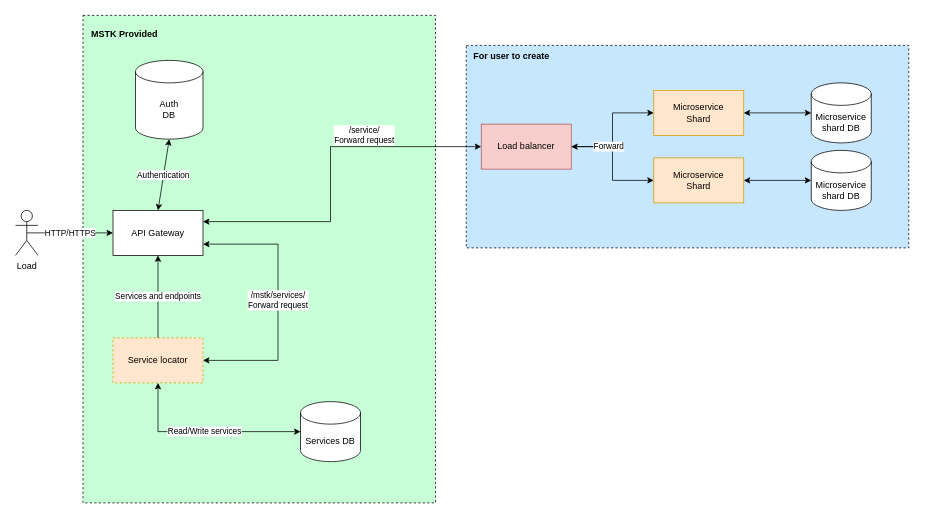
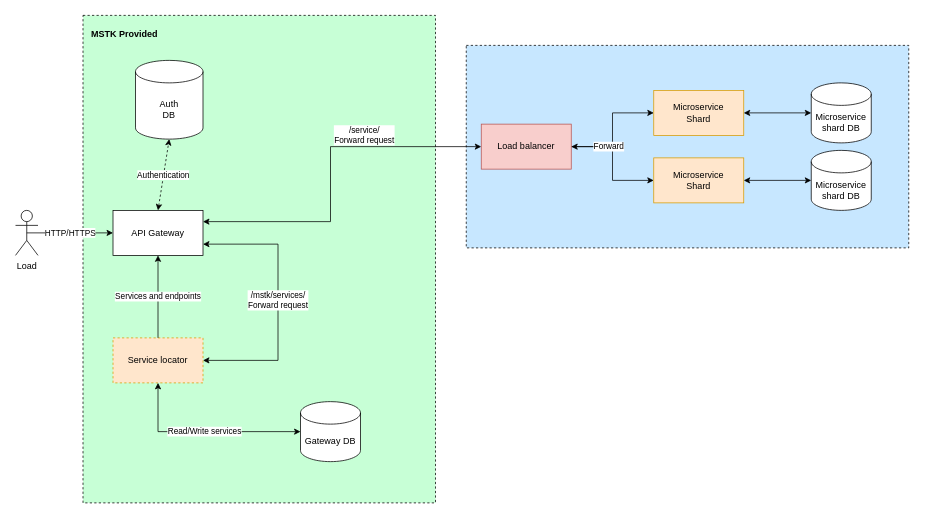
(511, 57) -> none
(161, 191) -> (161, 191)
(330, 441) -> (330, 441)
